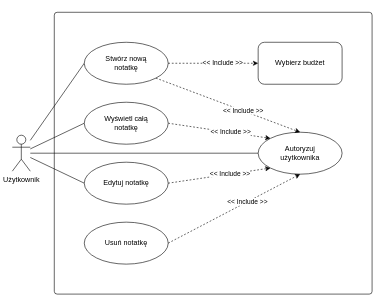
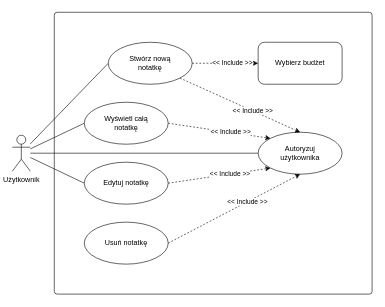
(126, 63) -> (150, 63)
